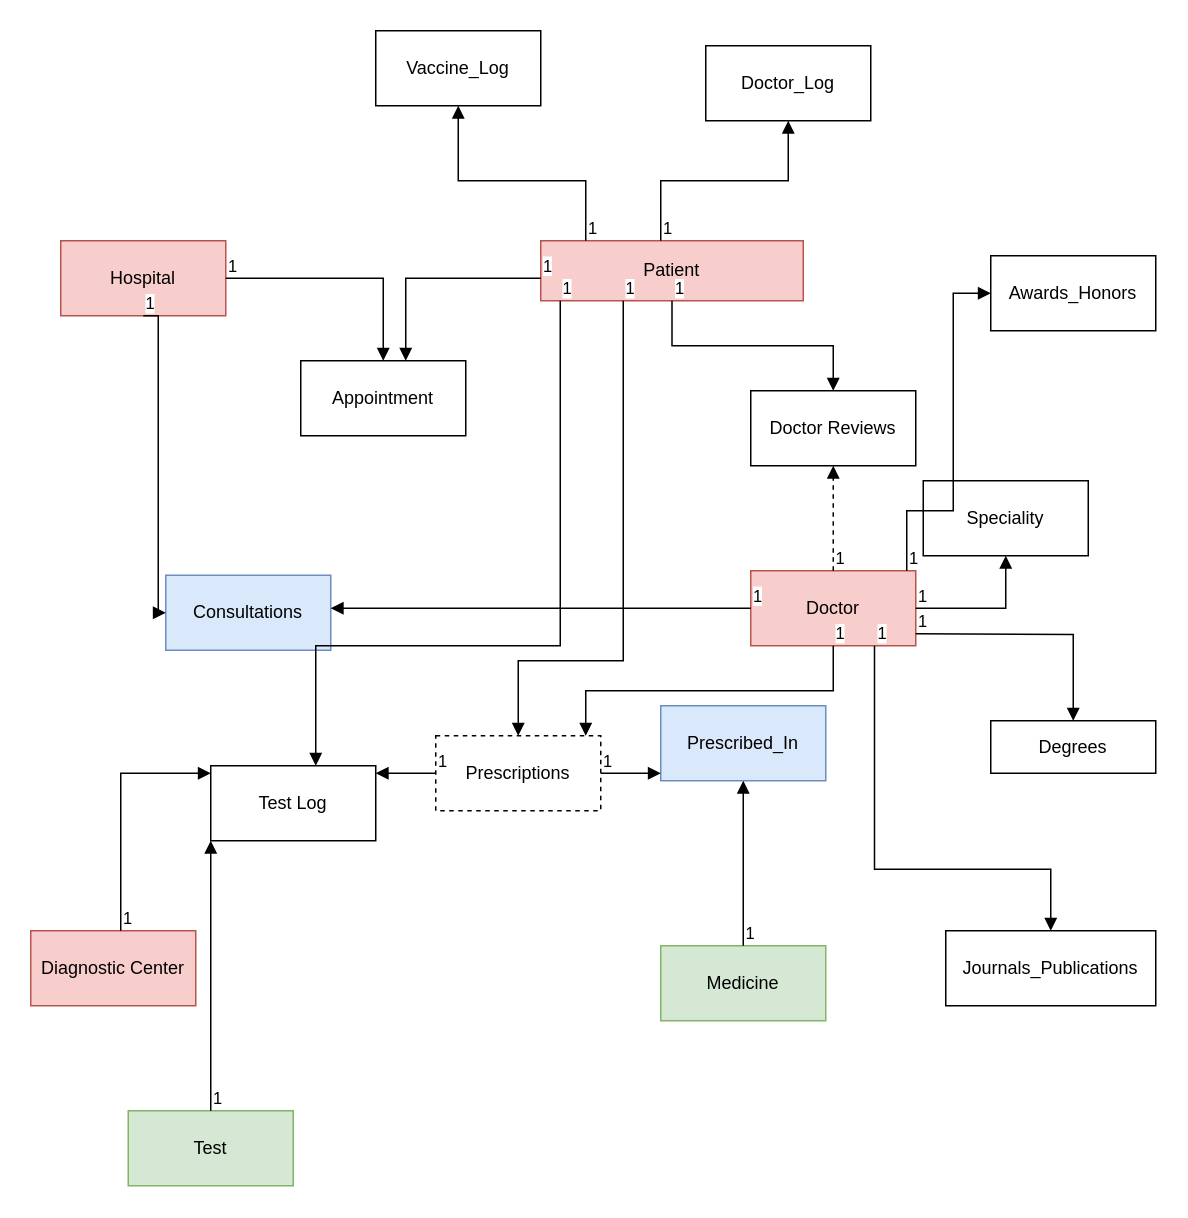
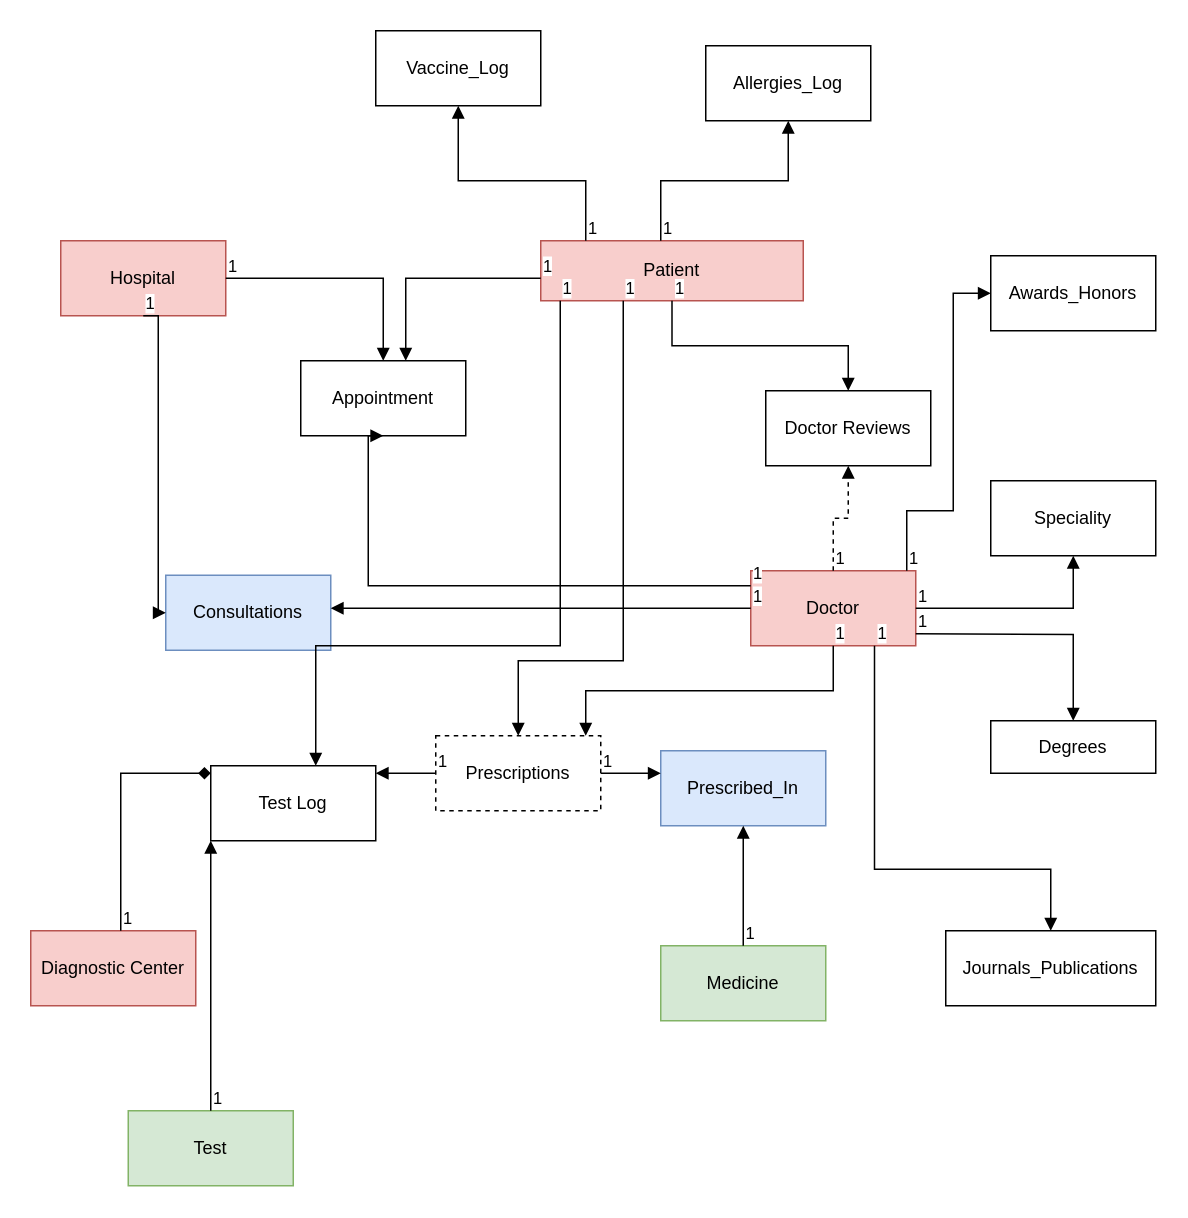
(788, 83) -> (788, 83)
(833, 428) -> (848, 428)
(1006, 518) -> (1073, 518)
none -> (483, 586)
(743, 743) -> (743, 788)
(197, 773) -> (197, 773)
